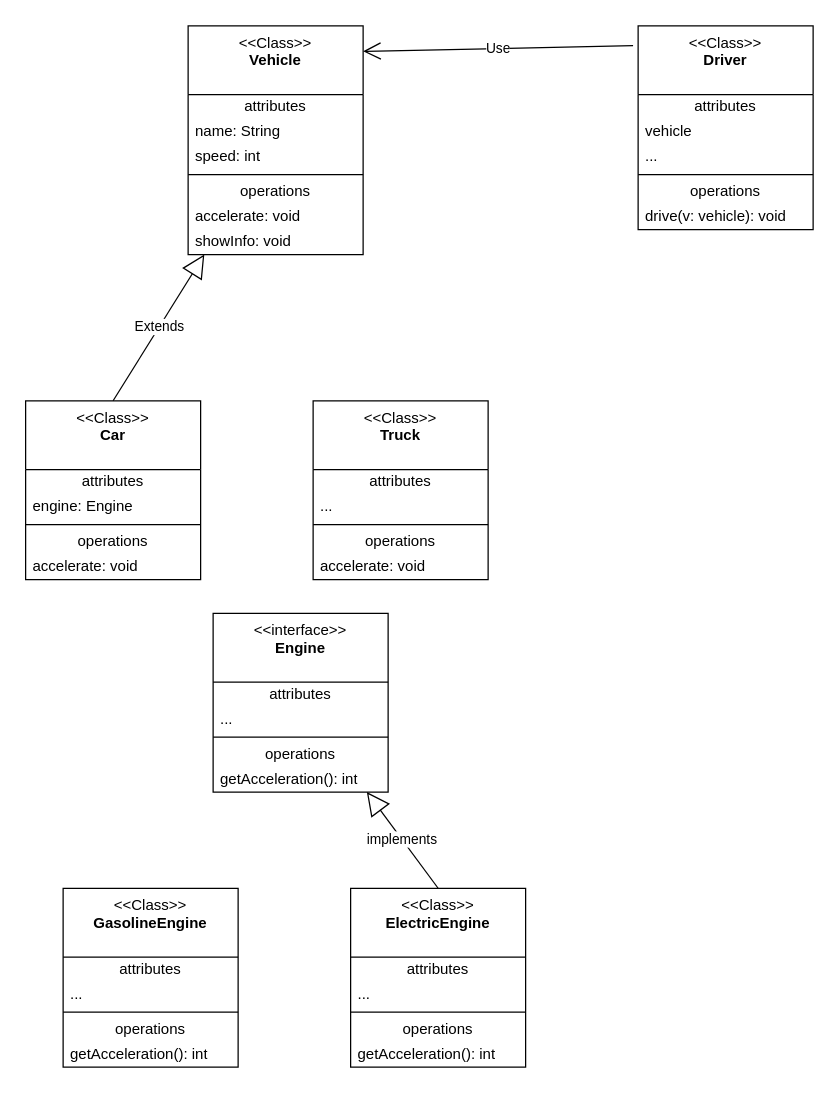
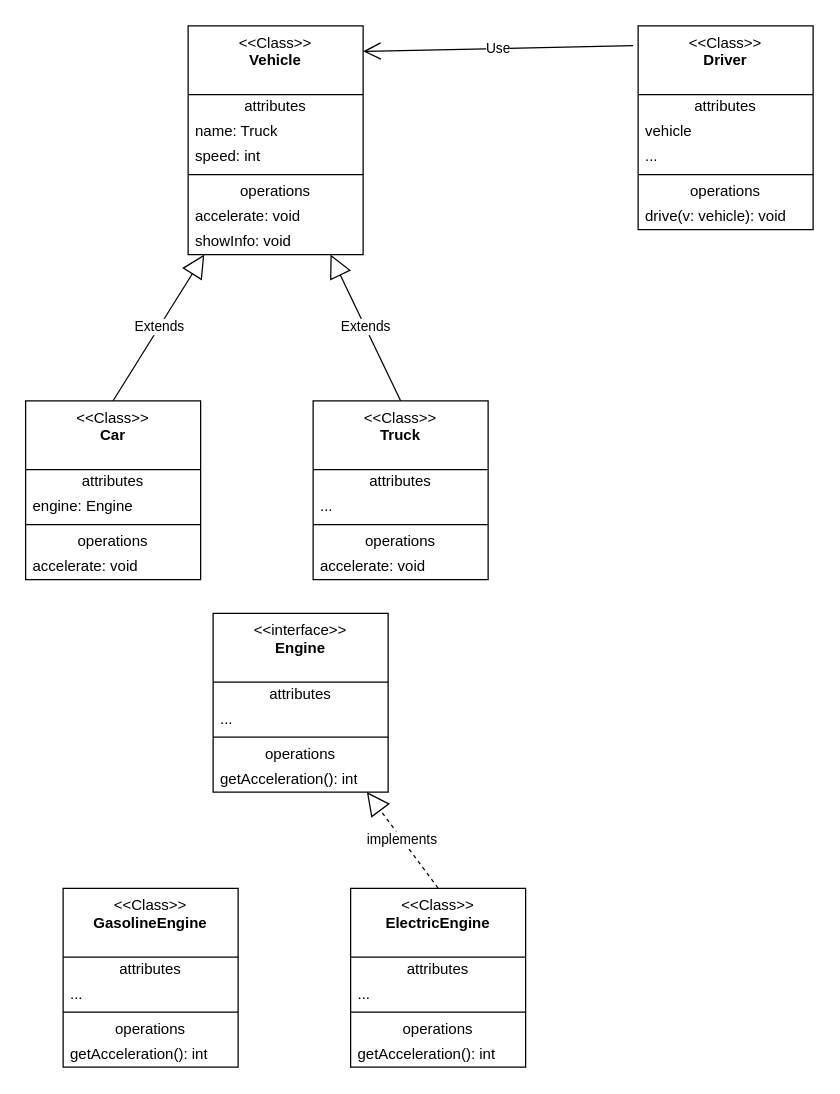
(240, 132) -> (238, 132)
none -> (371, 338)
(422, 866) -> (422, 866)
